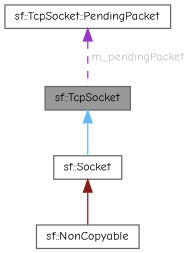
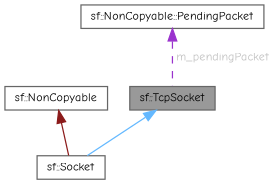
(88, 17) -> (172, 17)
(88, 209) -> (65, 139)
